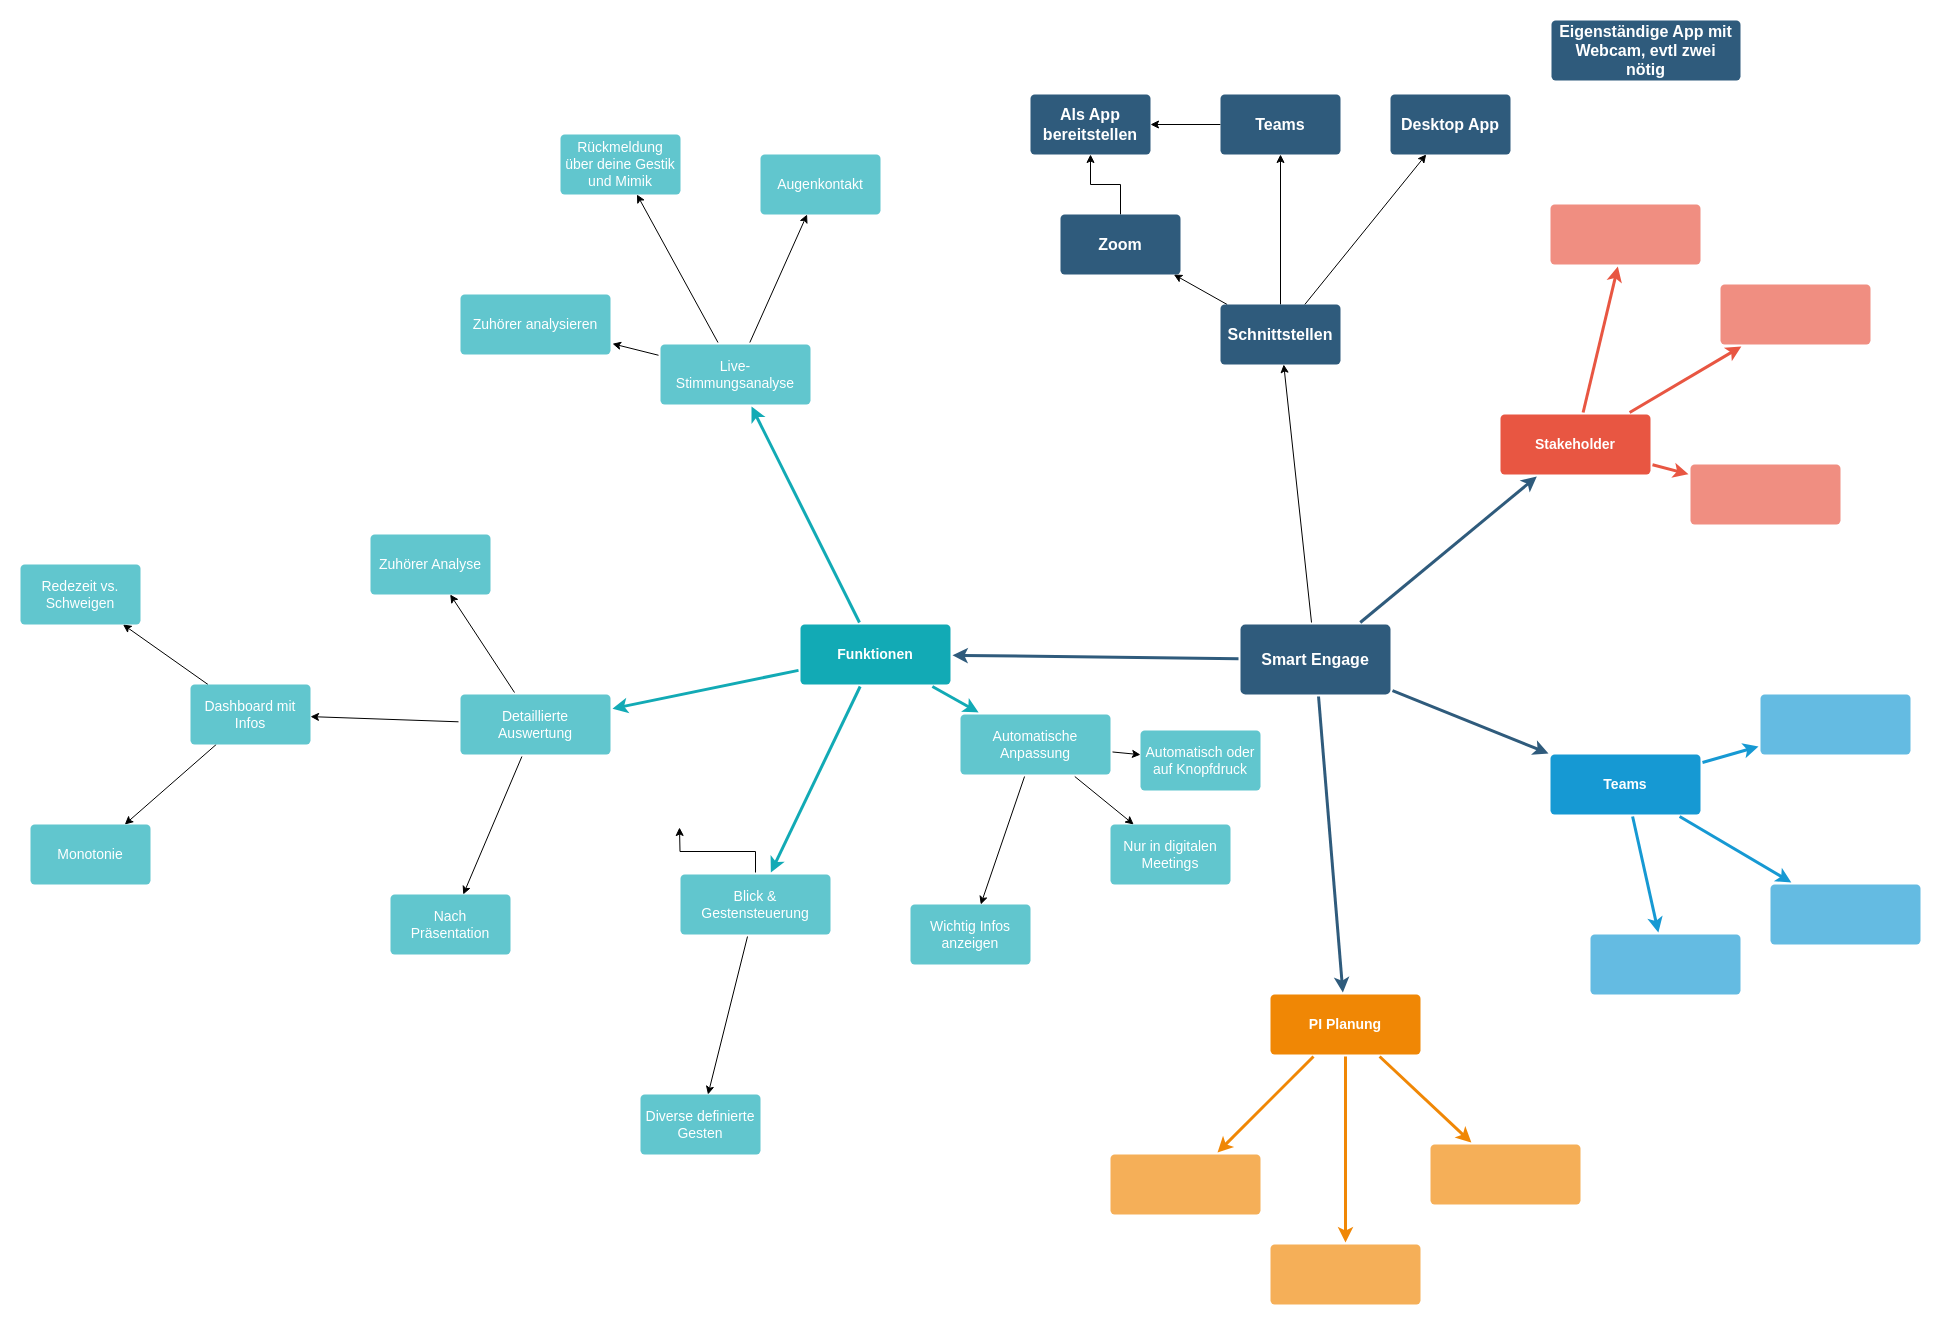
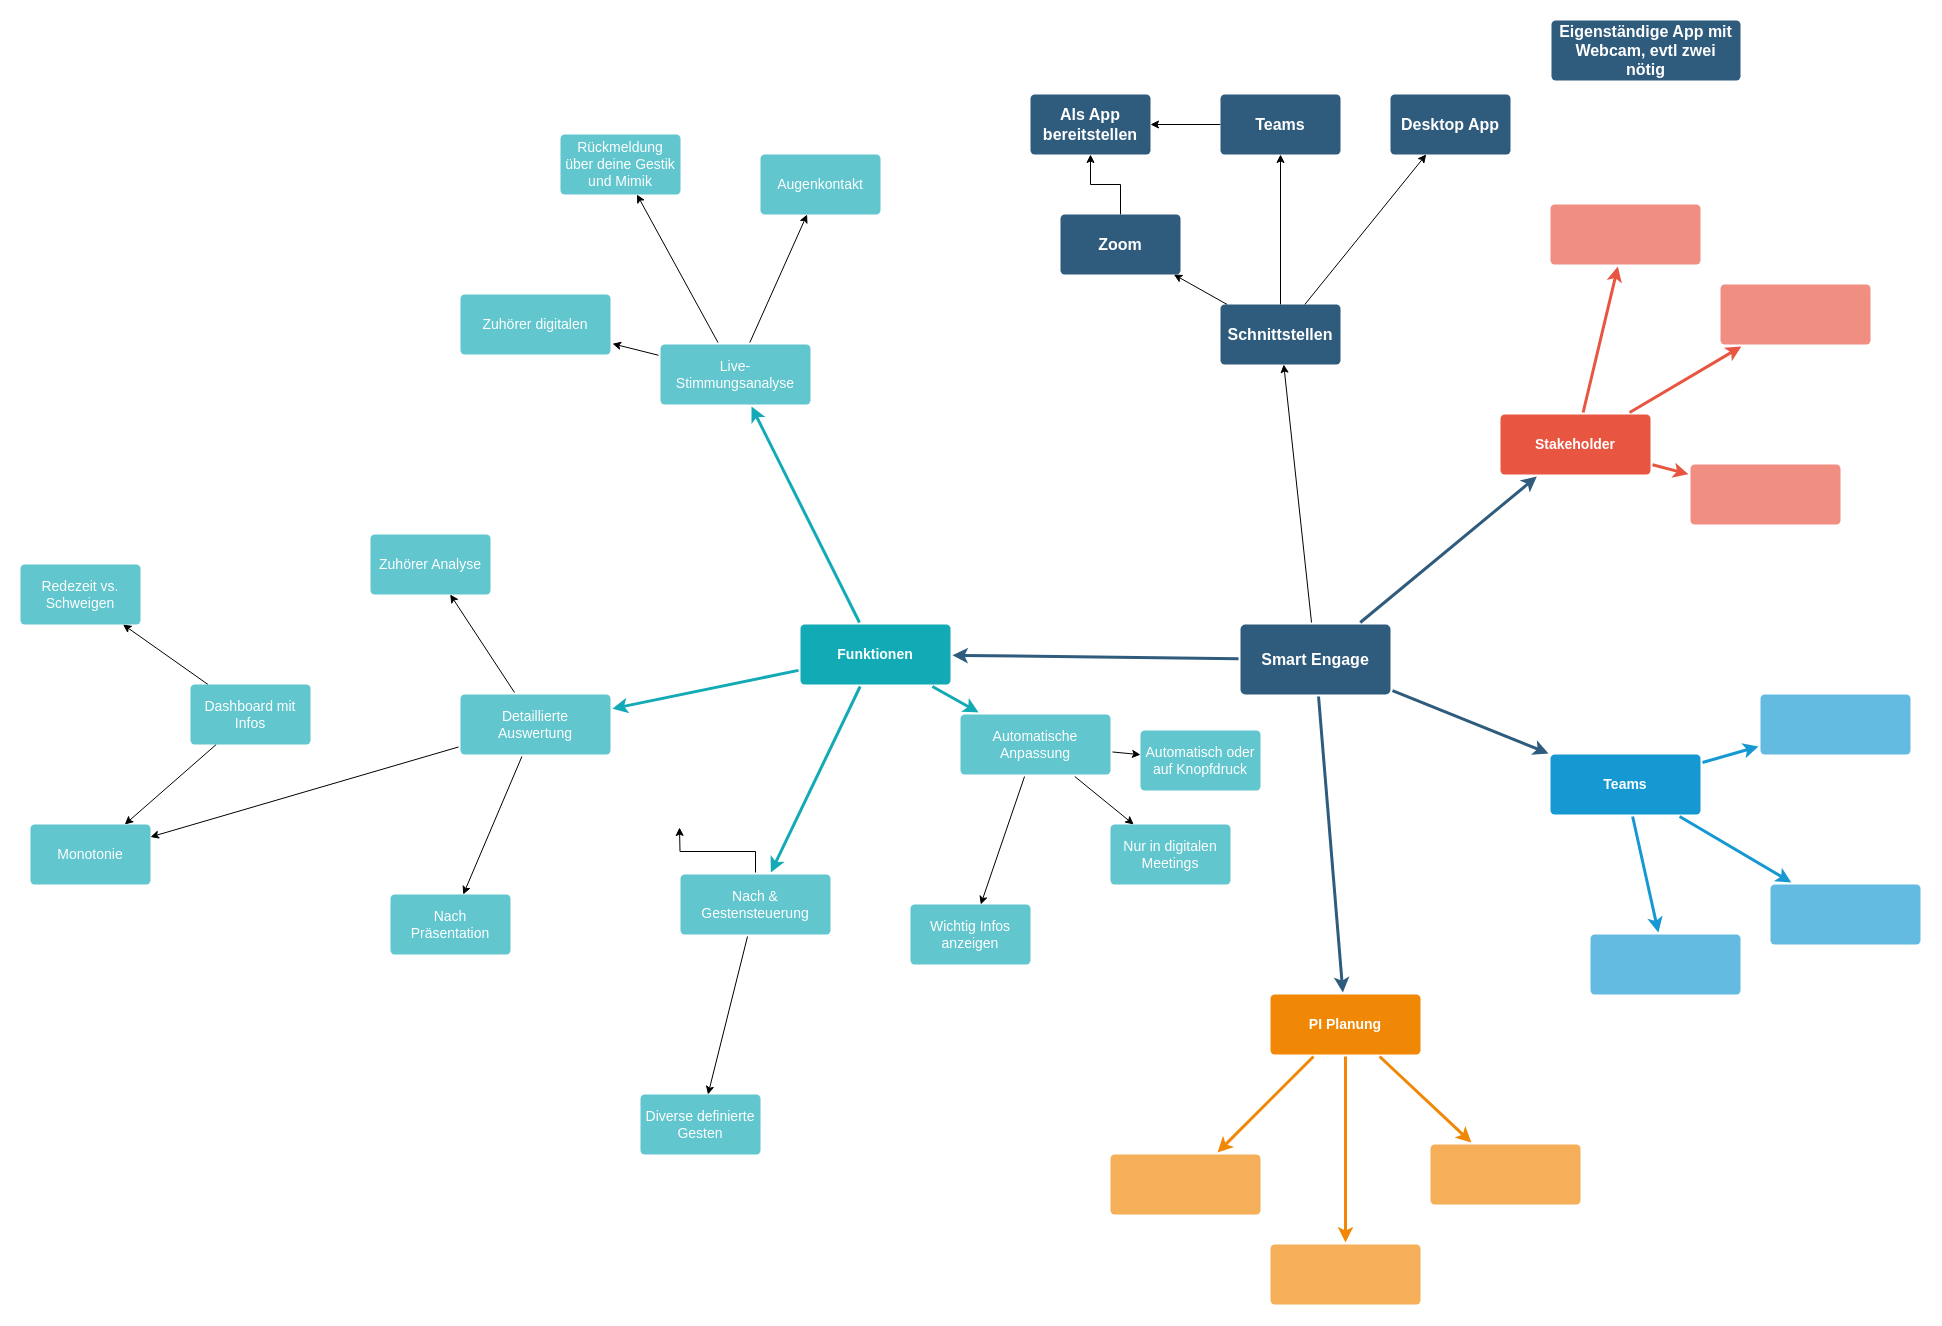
(536, 325) -> (536, 325)
(388, 719) -> (308, 791)
(756, 905) -> (756, 905)
